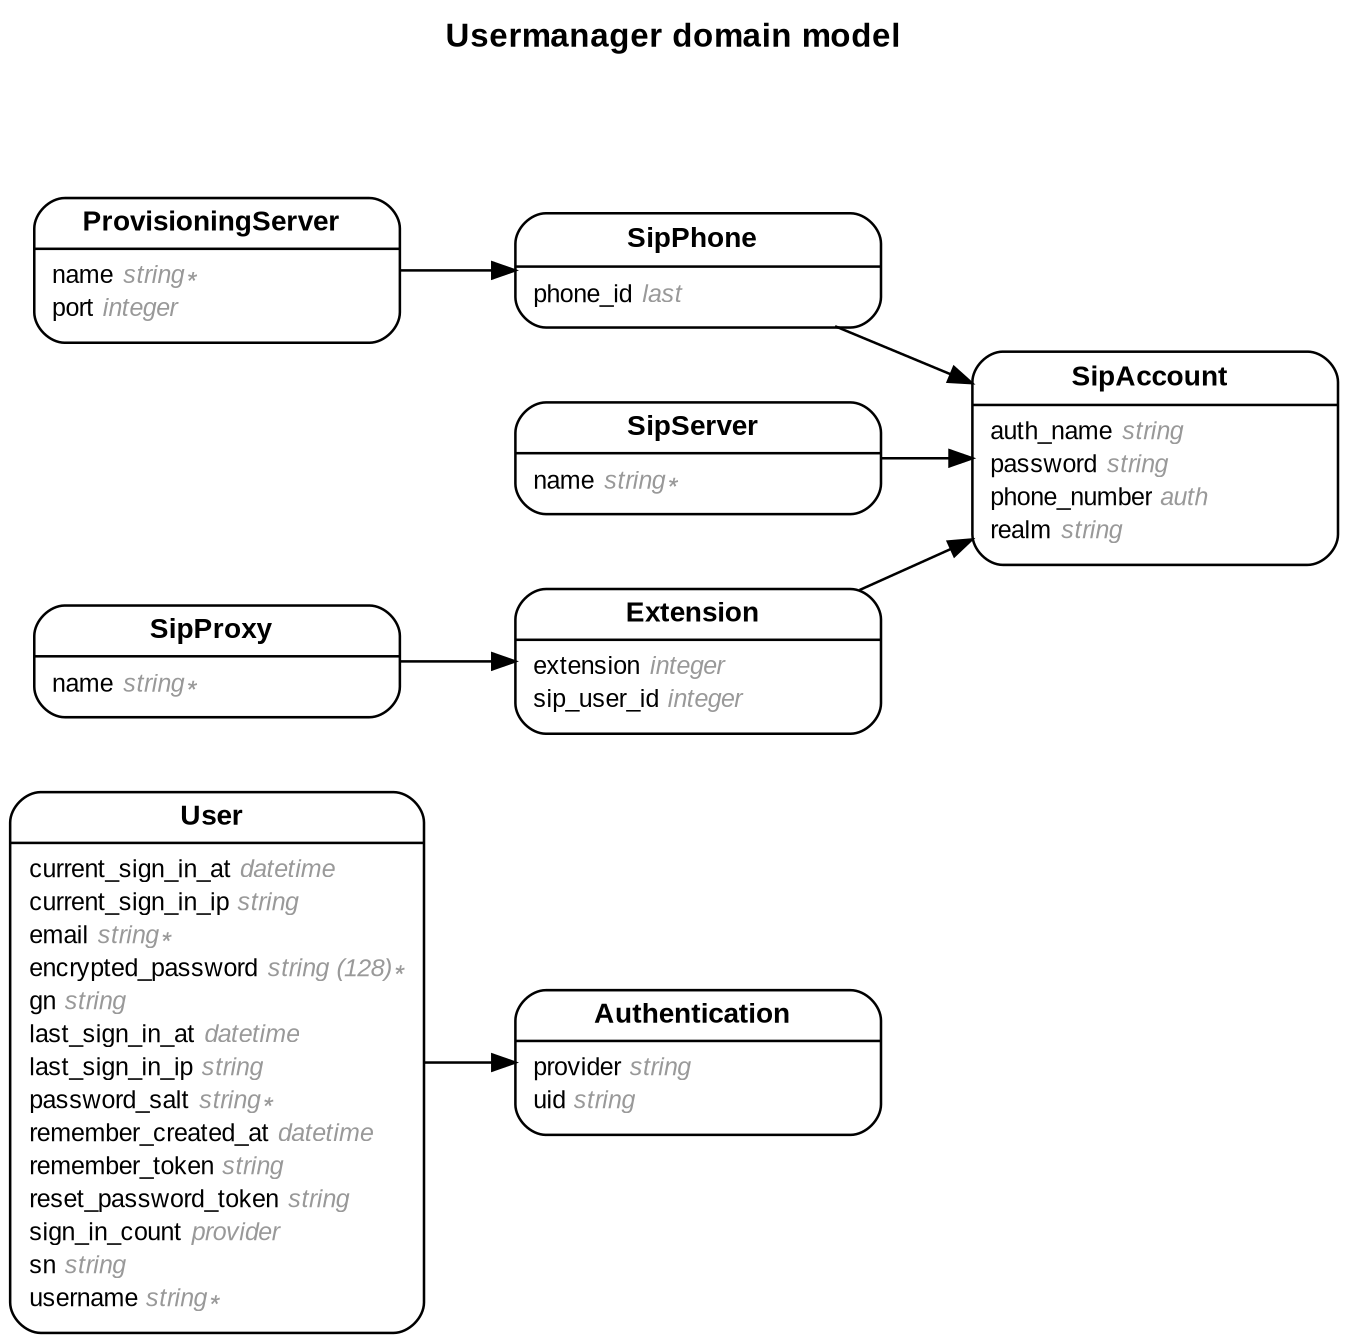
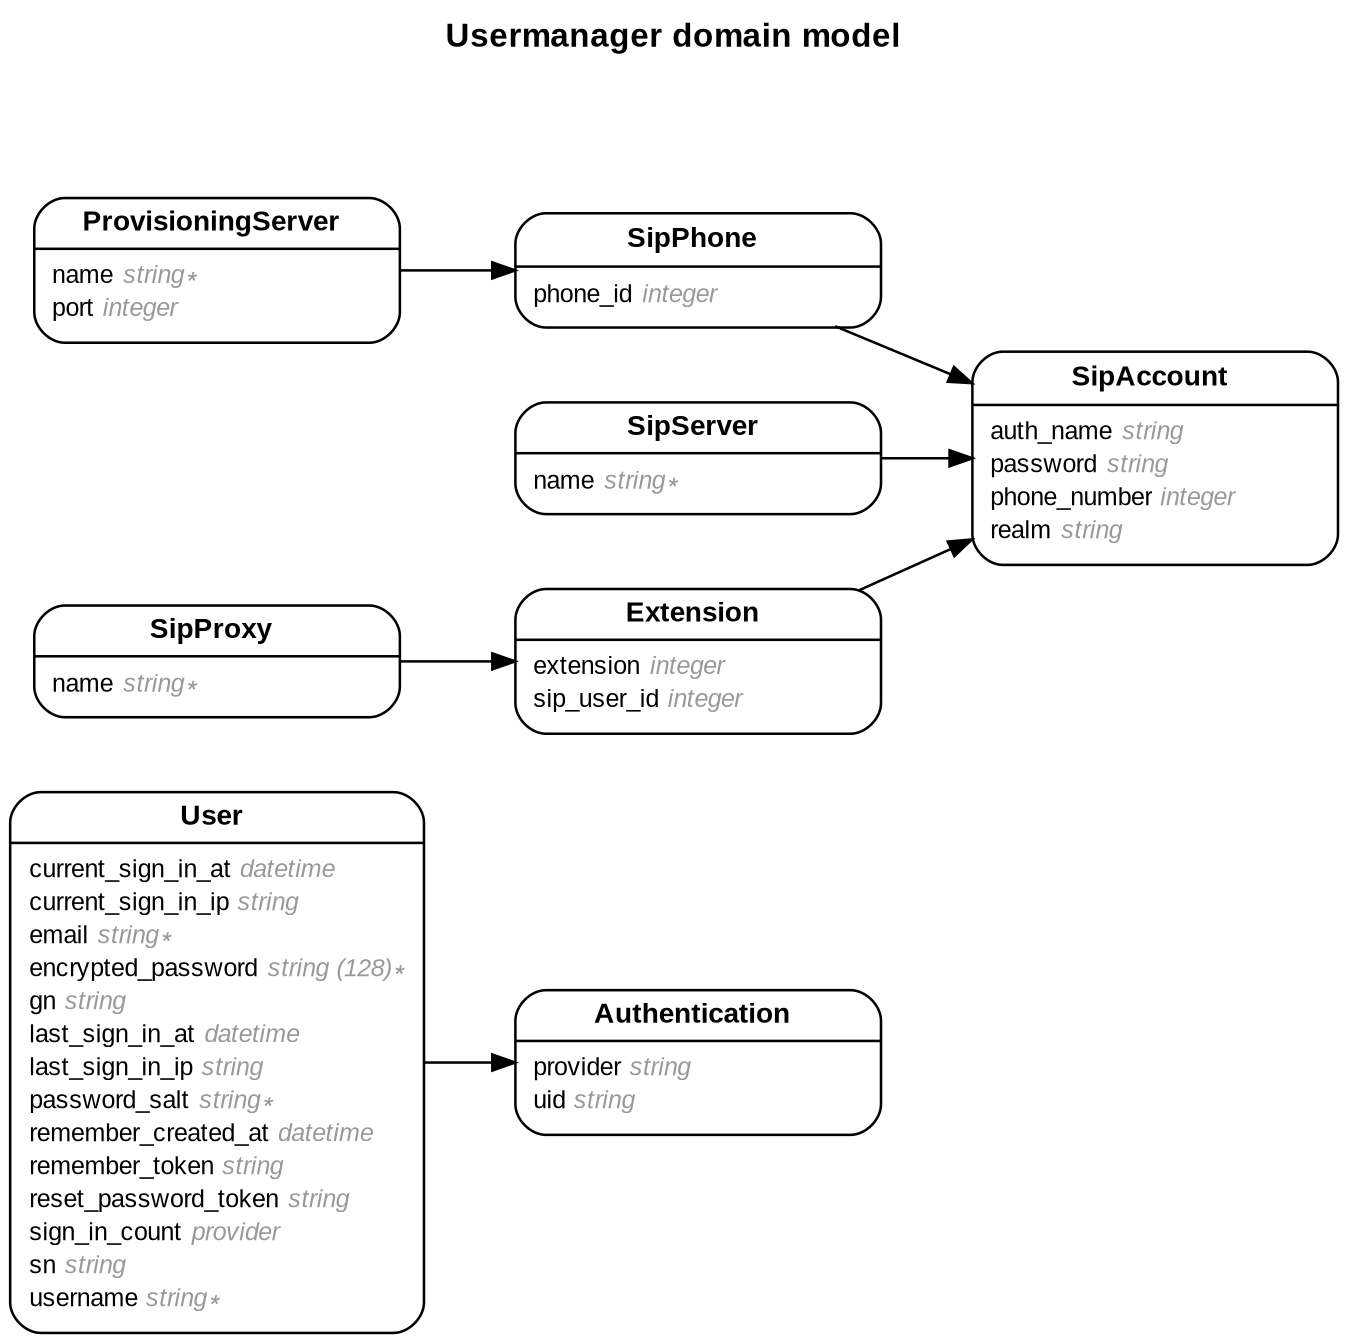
(663, 295) -> (680, 295)
(1184, 498) -> (1198, 498)
